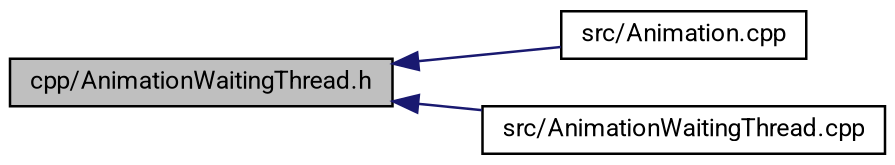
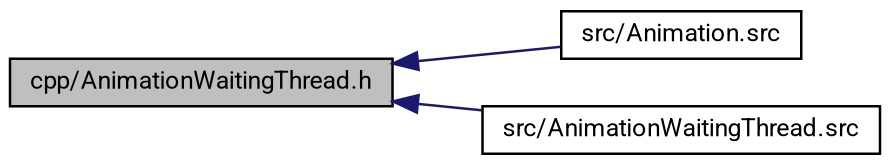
(684, 35) -> (681, 35)
(684, 130) -> (681, 130)
